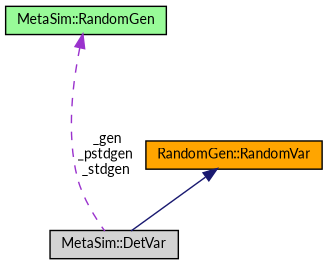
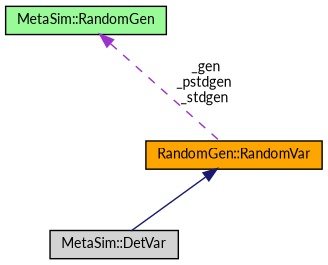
(72, 143) -> (165, 93)
